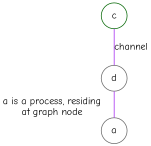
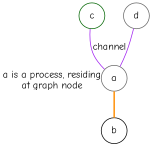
(114, 47) -> (92, 51)
none -> (114, 131)
